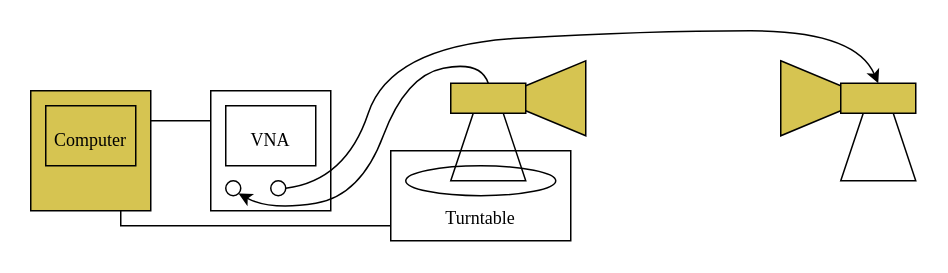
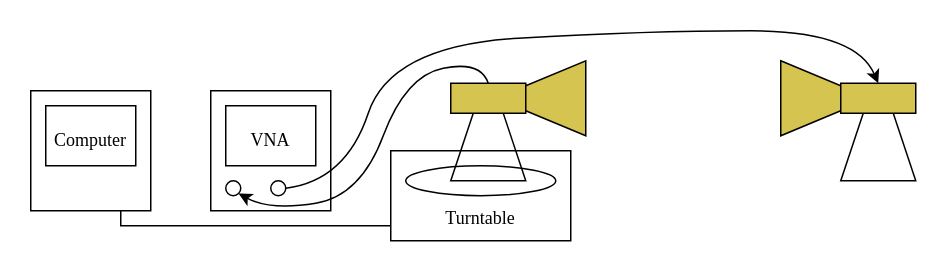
(181, 121) -> none
(91, 151) -> (91, 151)
